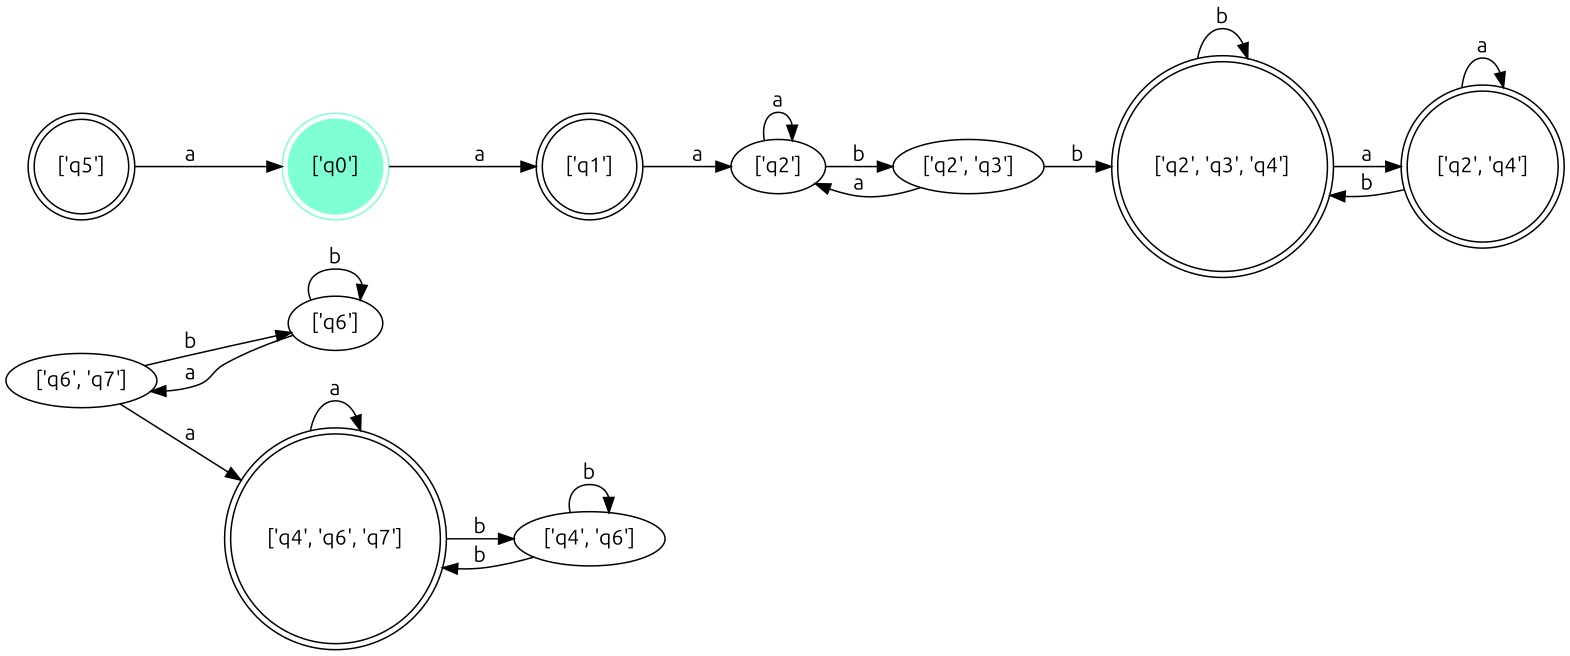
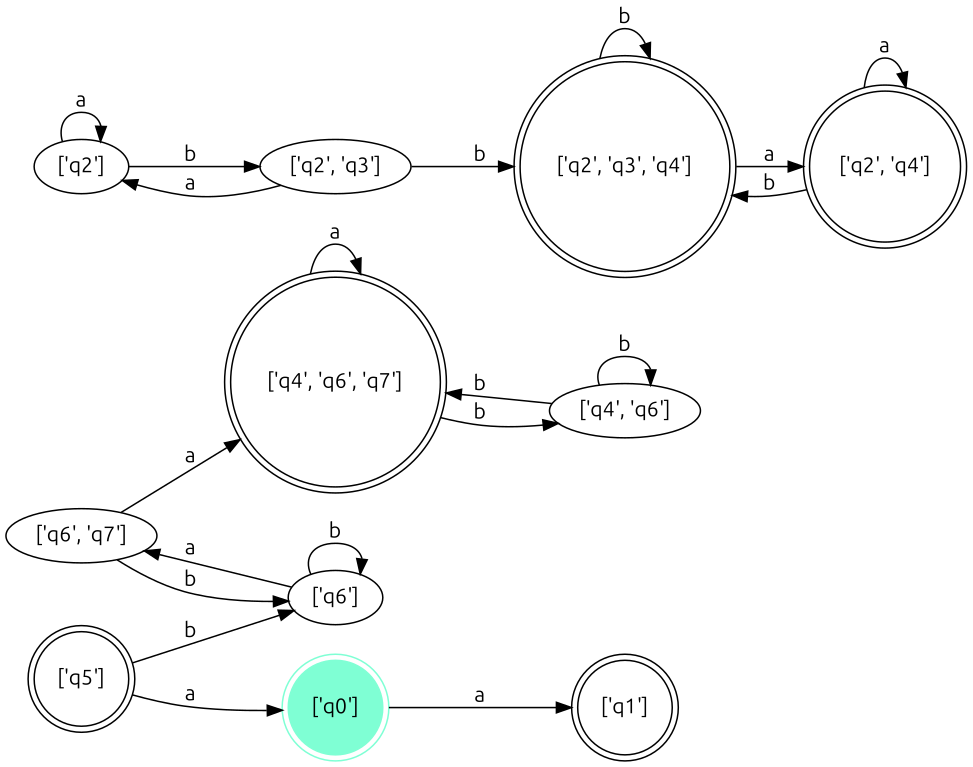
(679, 167) -> none
none -> (206, 639)
